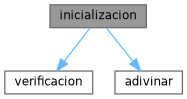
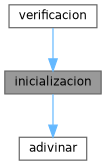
(77, 45) -> (53, 43)
